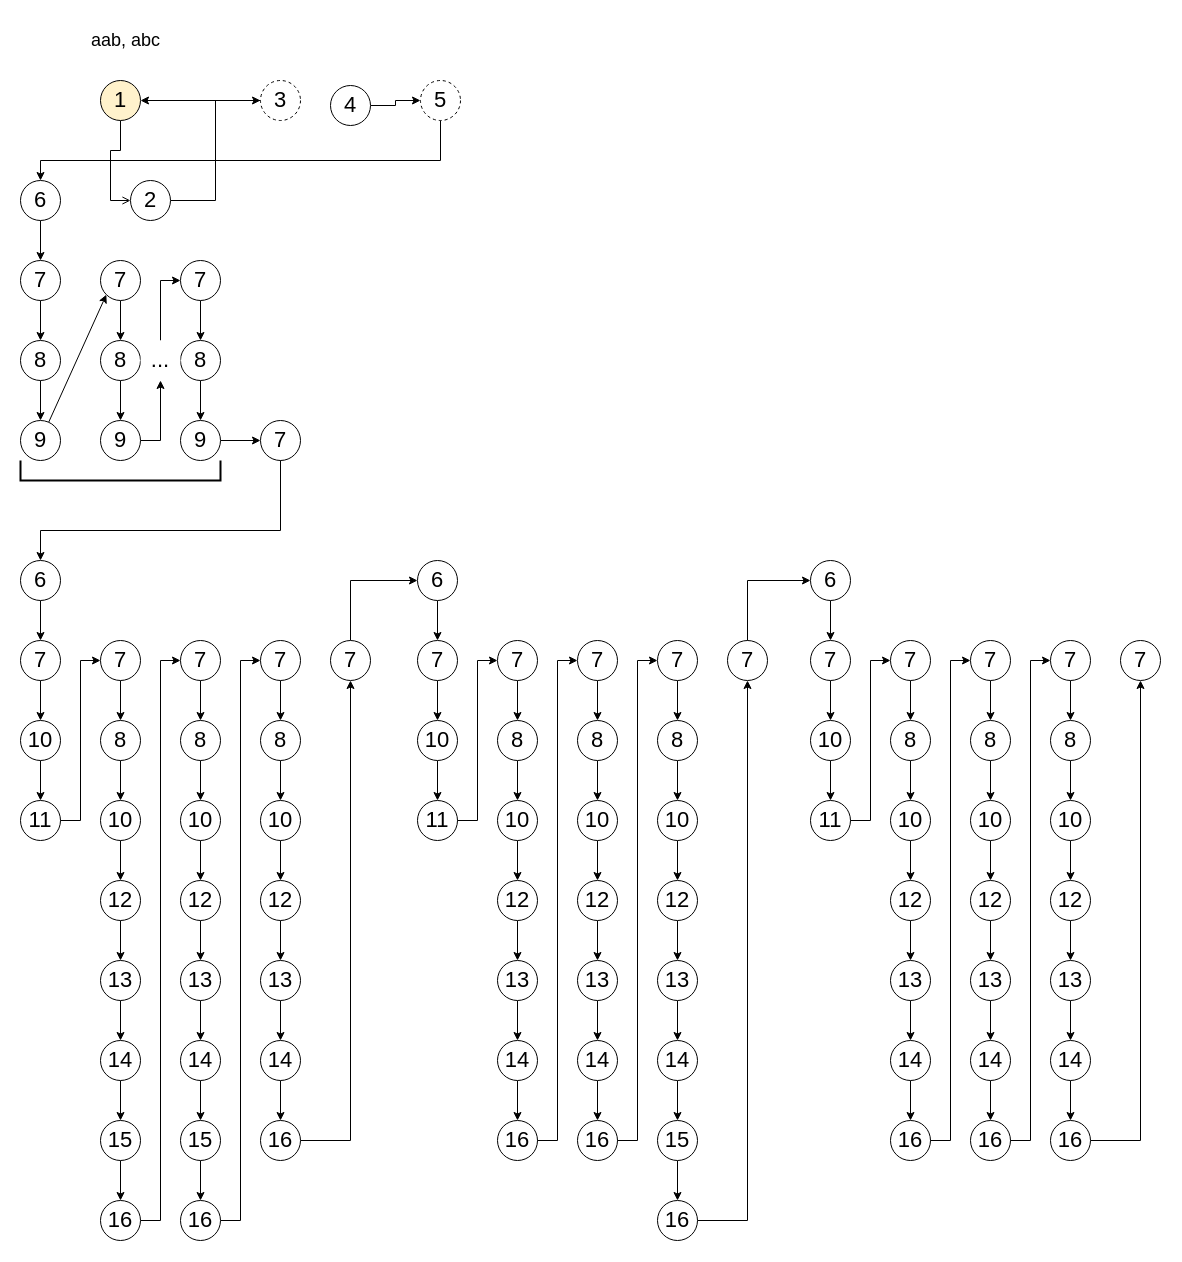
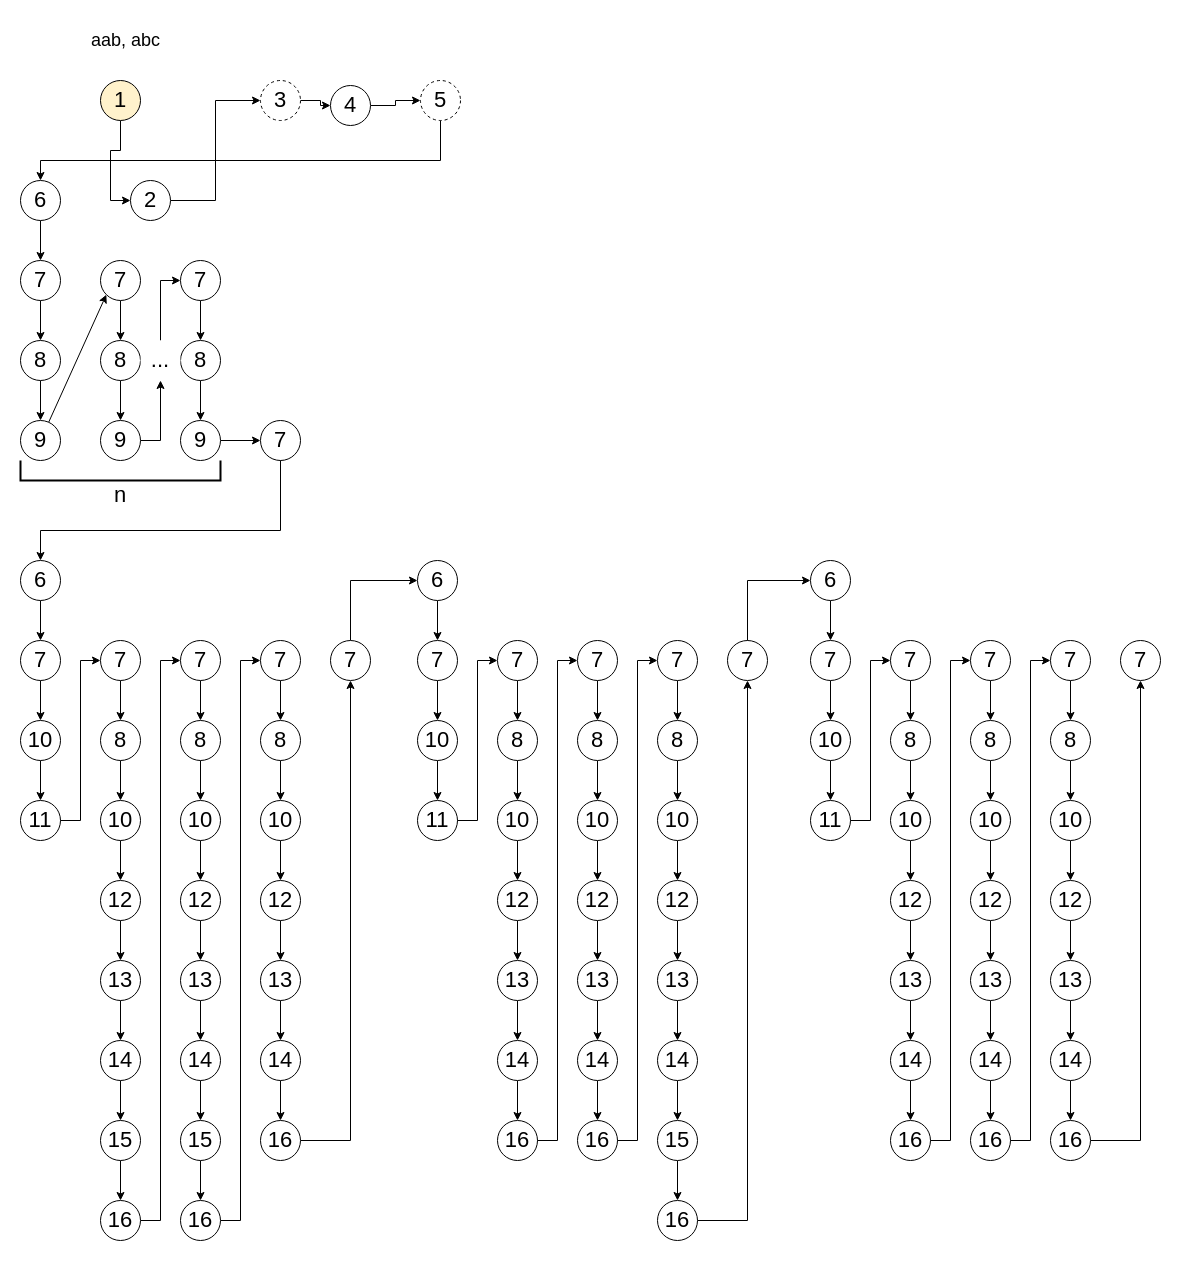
(180, 101) -> (315, 101)
(124, 201) -> (122, 201)
none -> (121, 496)
